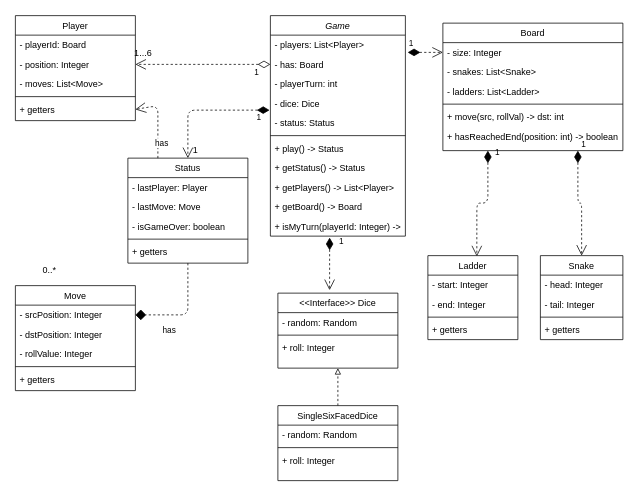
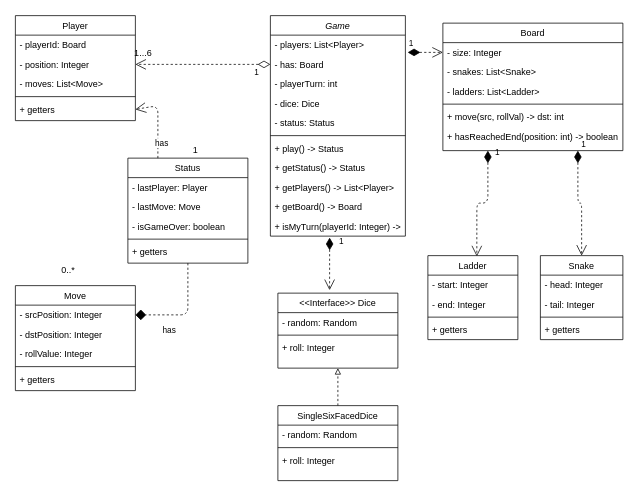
(192, 111) -> none
(49, 270) -> (68, 270)
